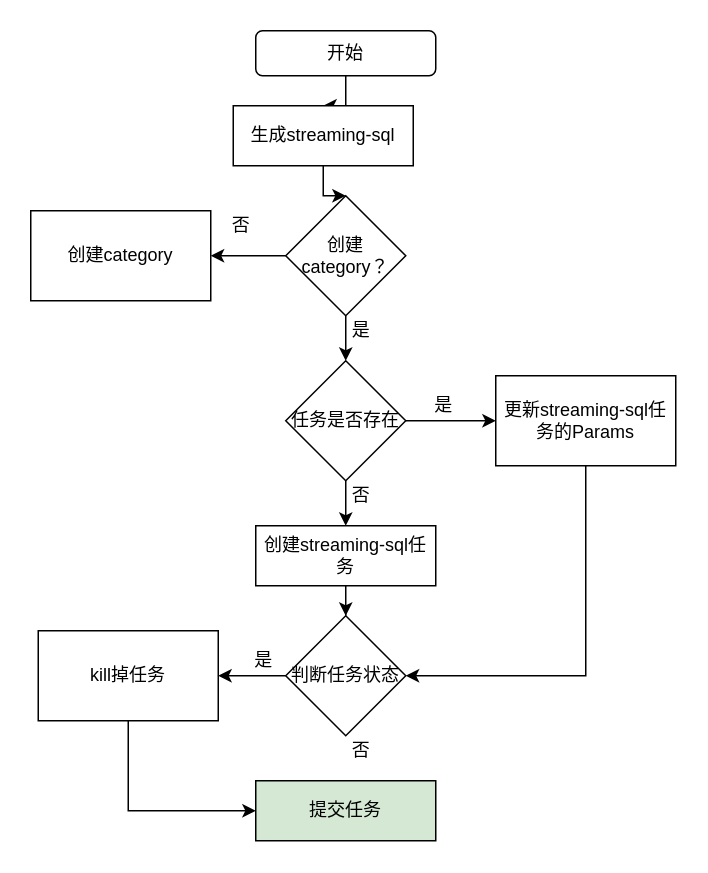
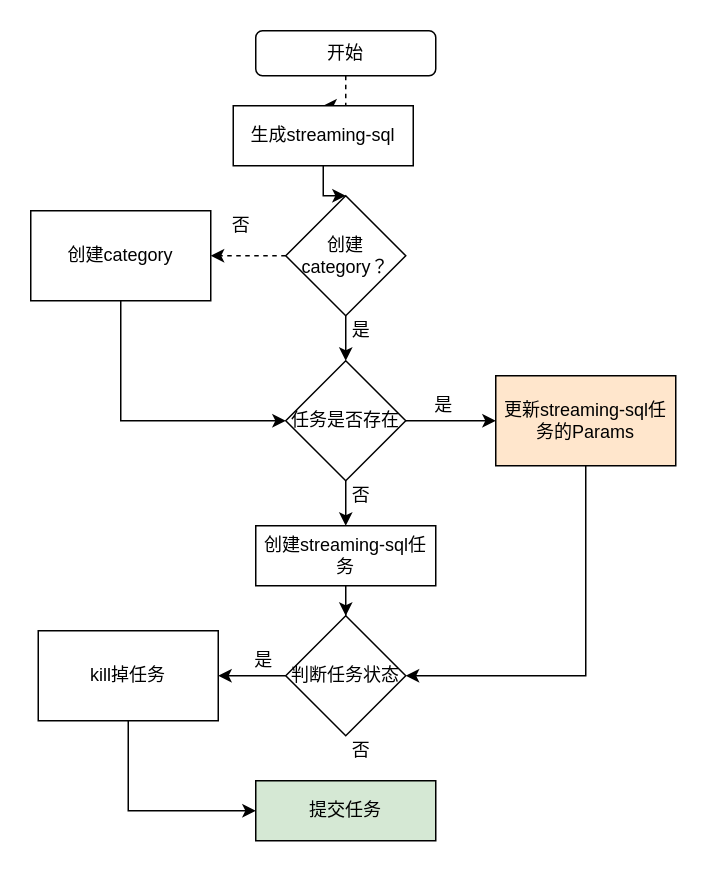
(346, 91) -> (346, 91)
(252, 256) -> (252, 256)
none -> (138, 421)
(586, 421) -> (586, 421)
